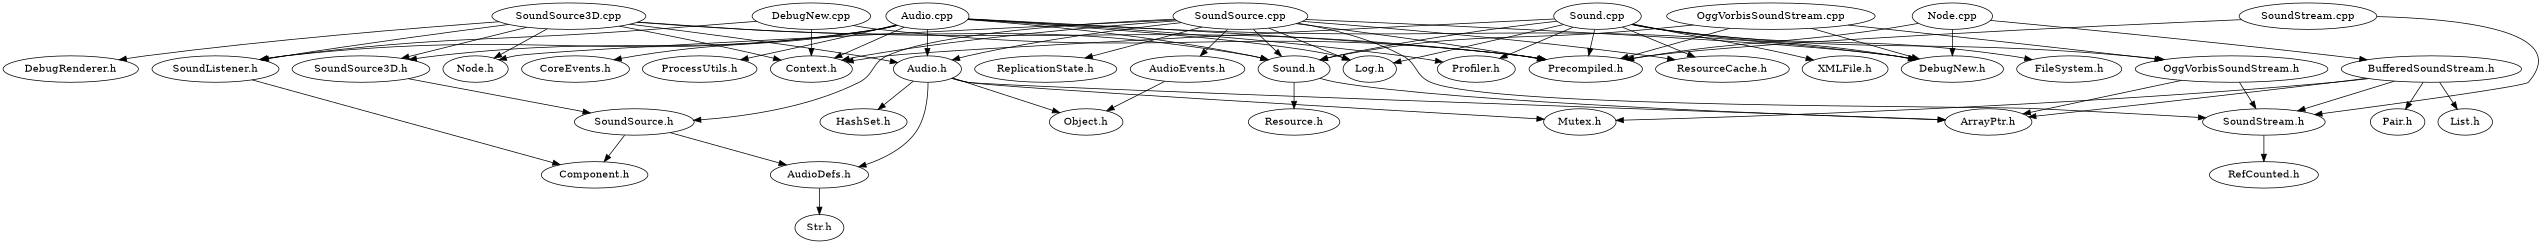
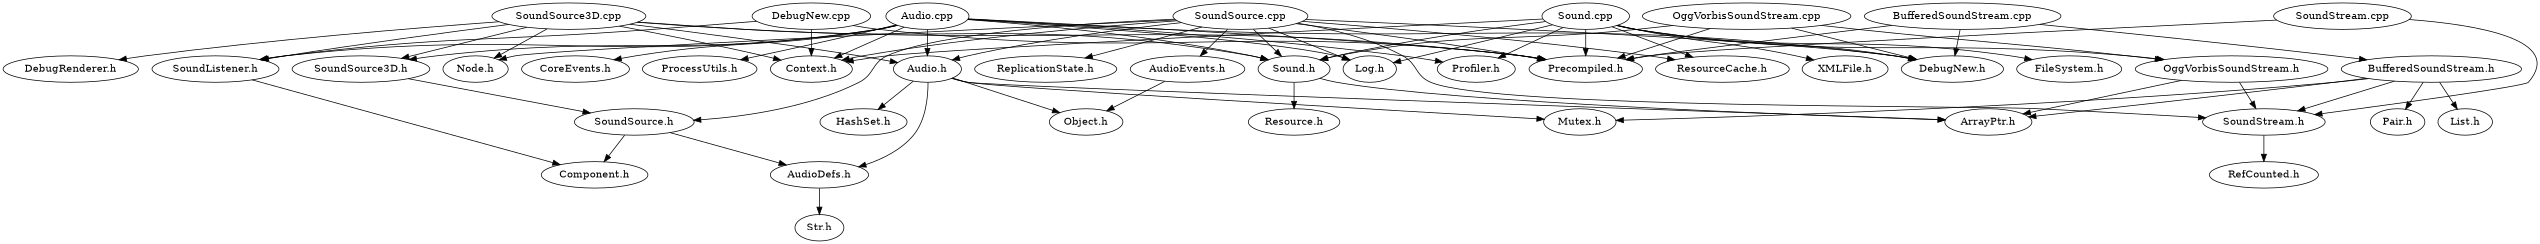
(1952, 16) -> (1963, 16)
